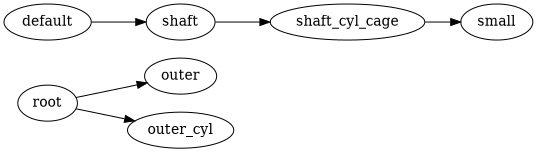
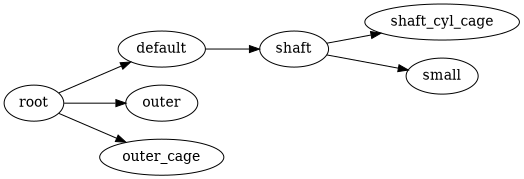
(438, 22) -> (362, 62)
none -> (90, 79)
(181, 130) -> (162, 157)
